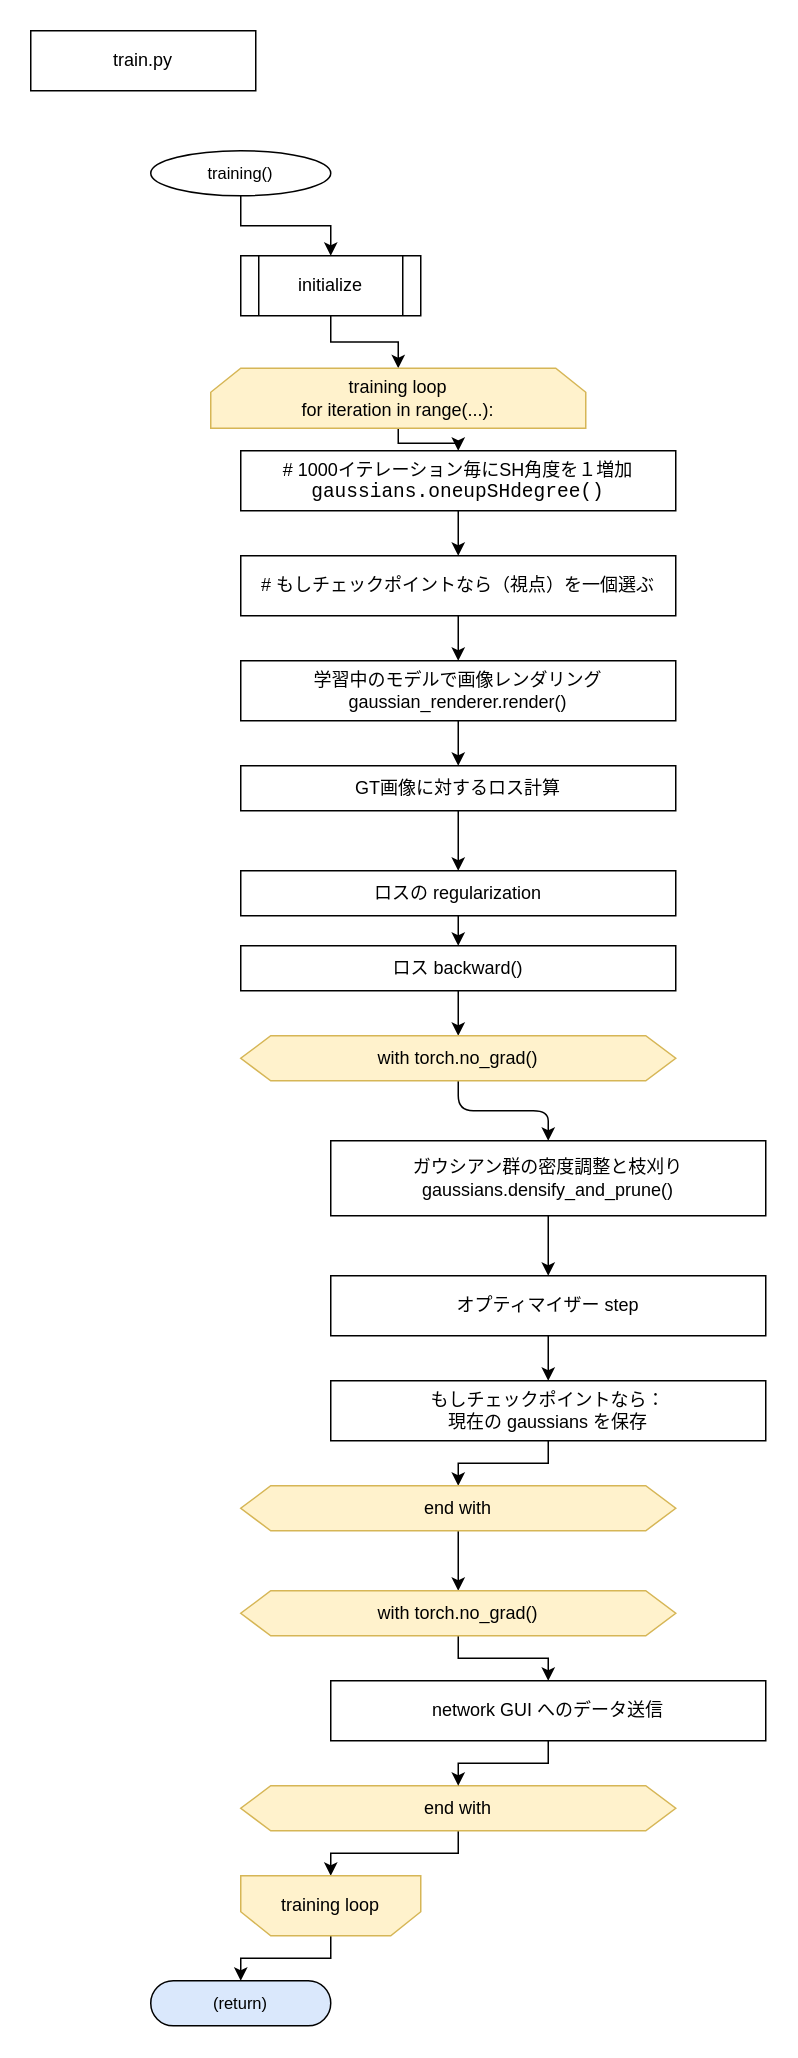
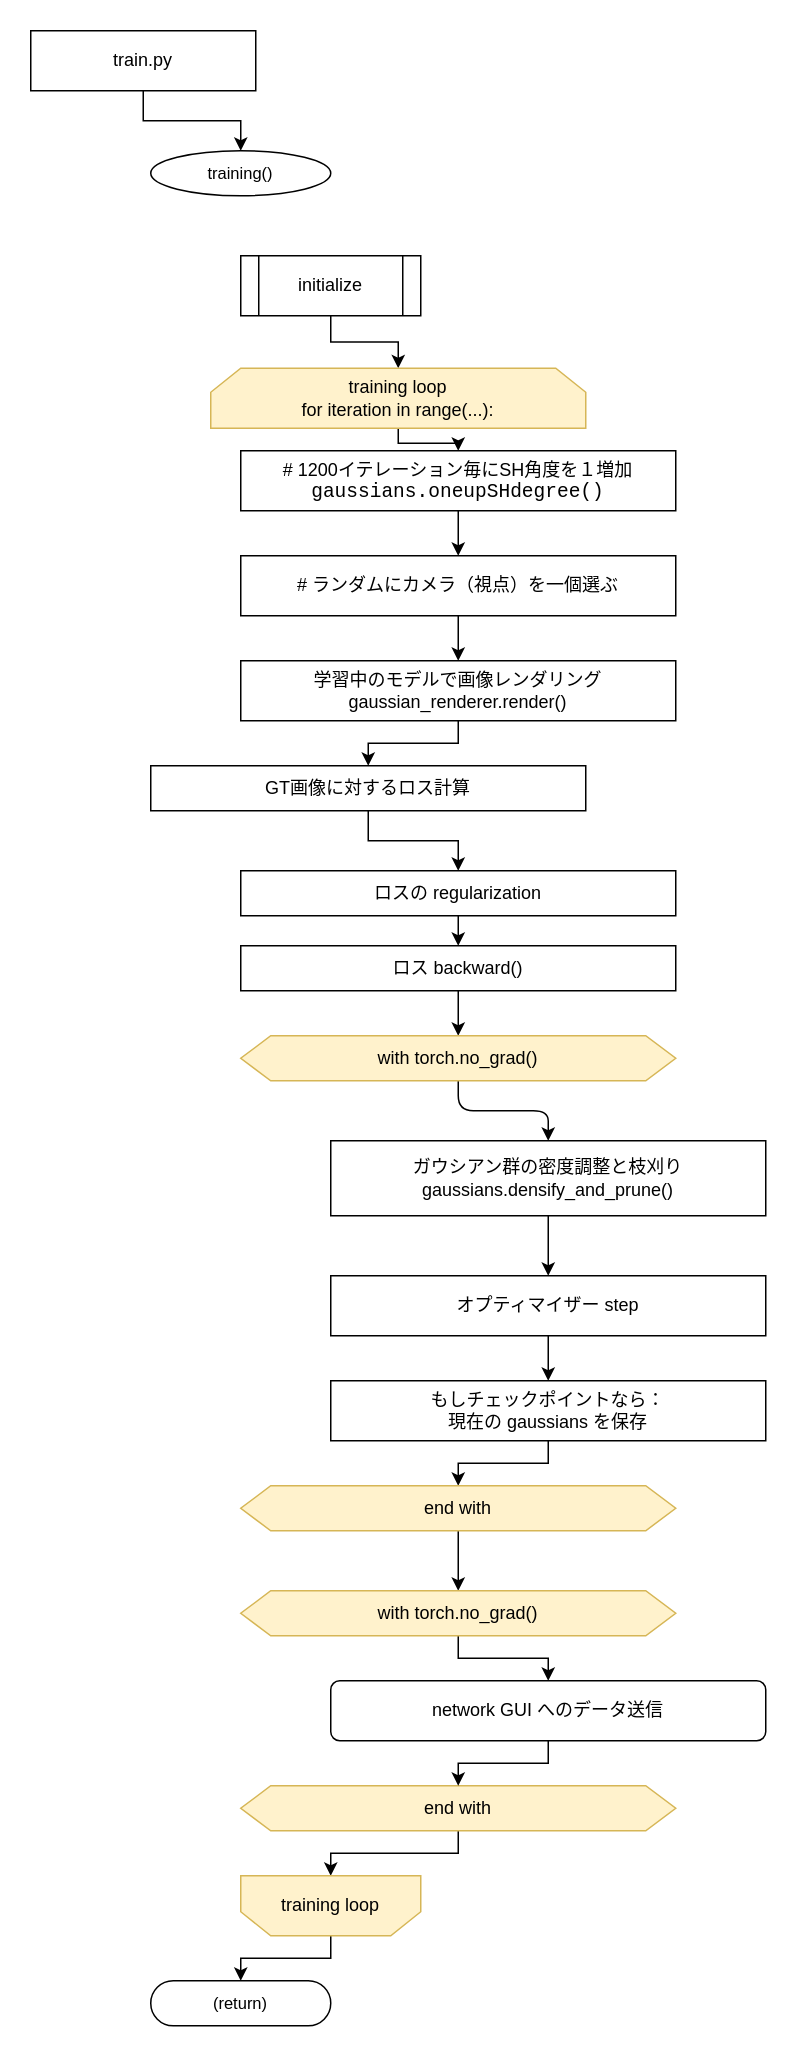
none -> (186, 121)
(281, 226) -> none
(458, 481) -> (458, 481)
(458, 586) -> (458, 586)
(458, 788) -> (368, 788)
(548, 1711) -> (548, 1711)
(241, 2003) -> (241, 2003)
